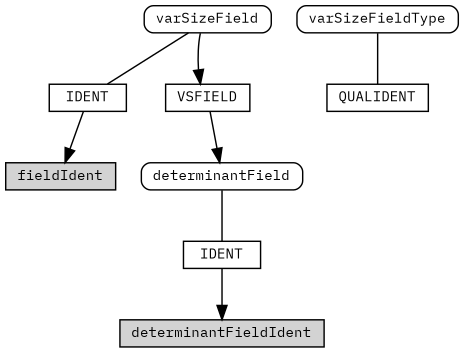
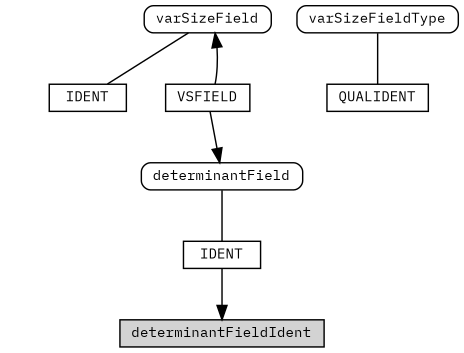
(198, 51) -> (217, 66)
(61, 176) -> none
